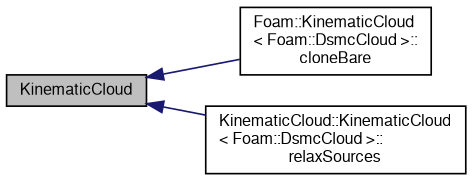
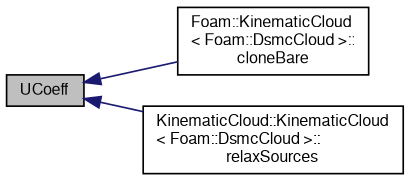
(77, 91) -> (45, 91)
